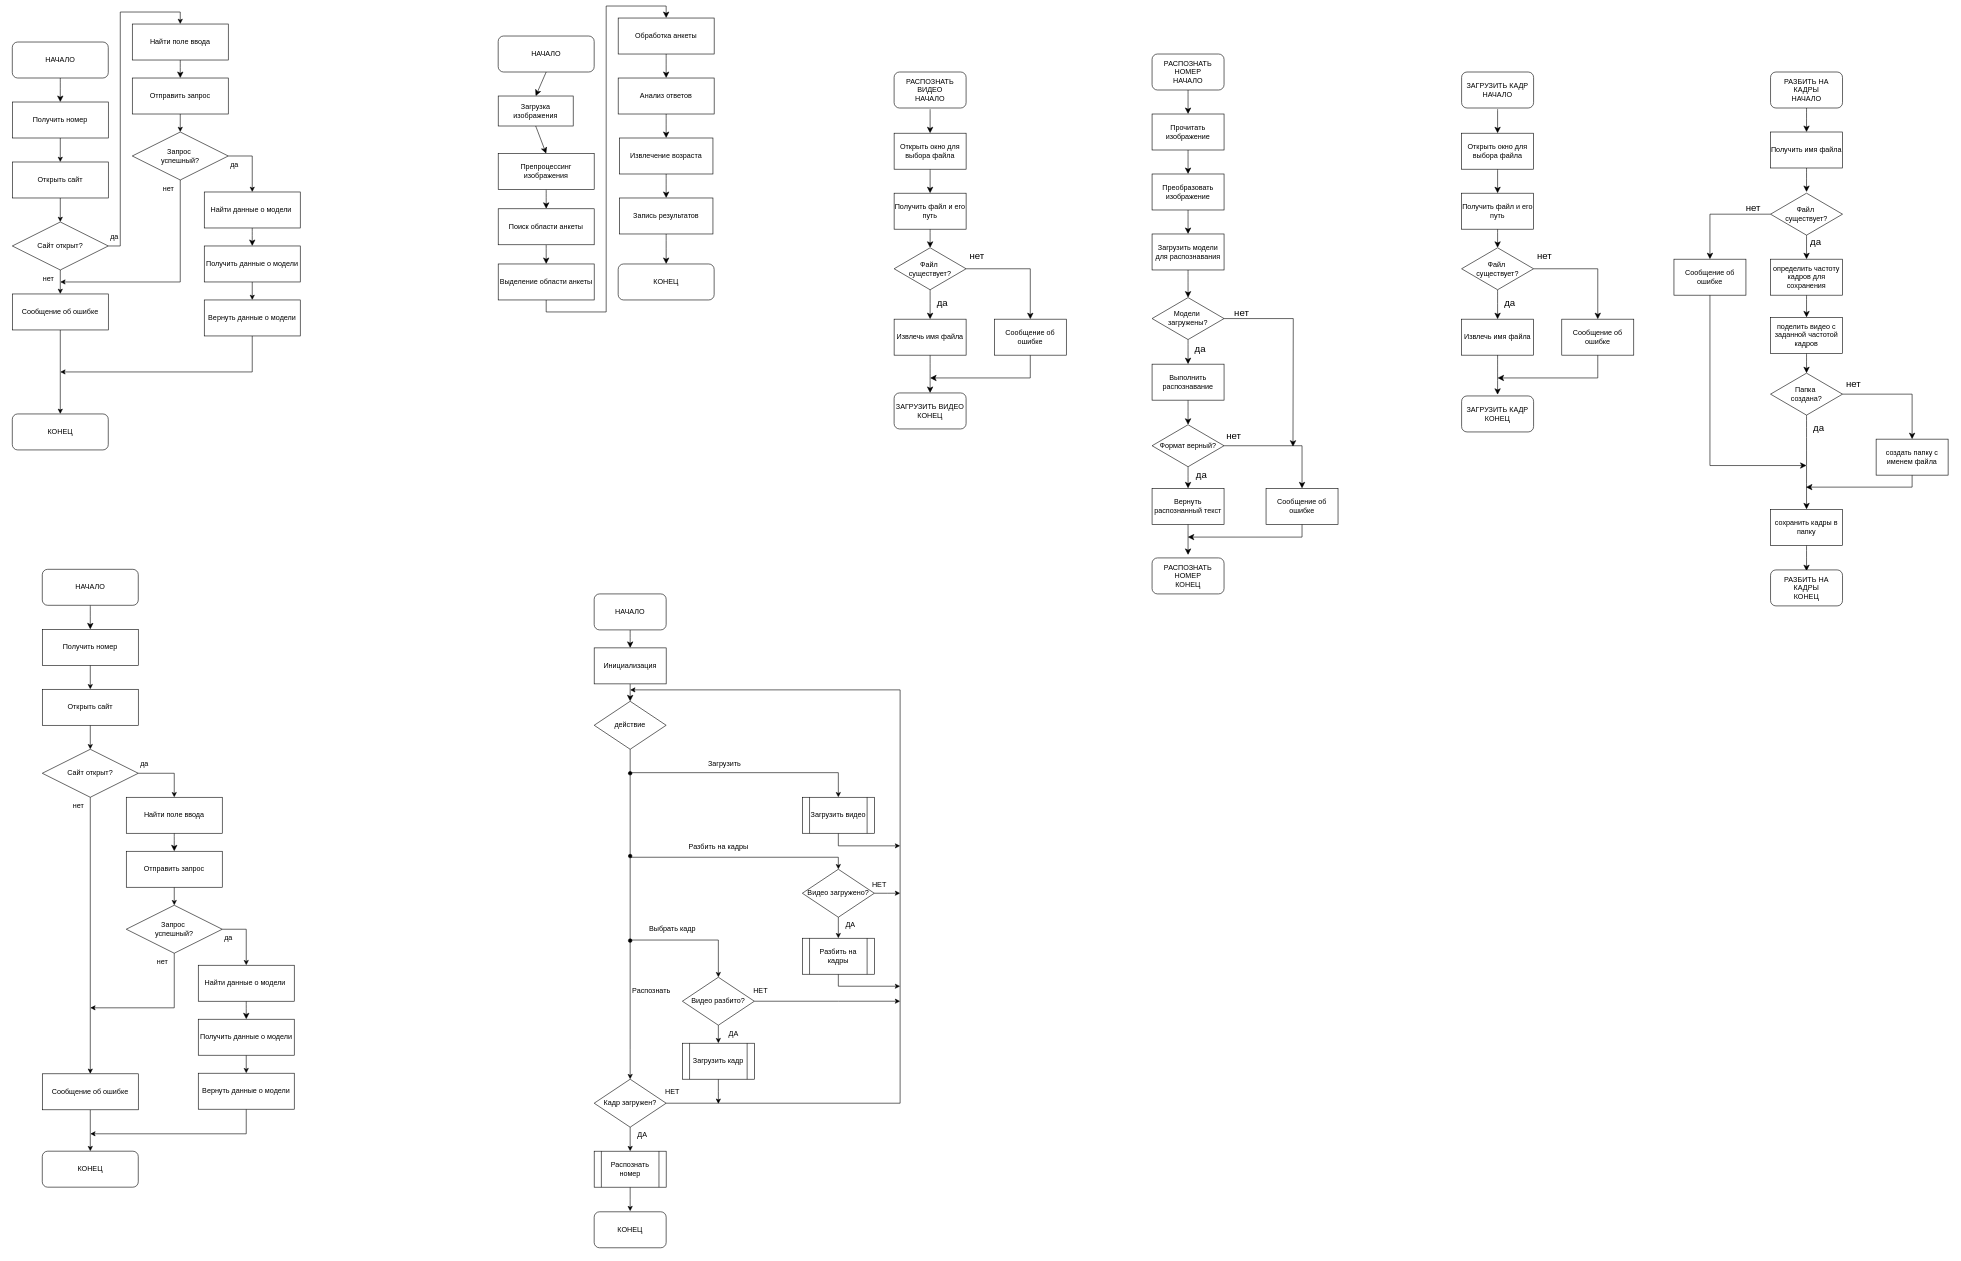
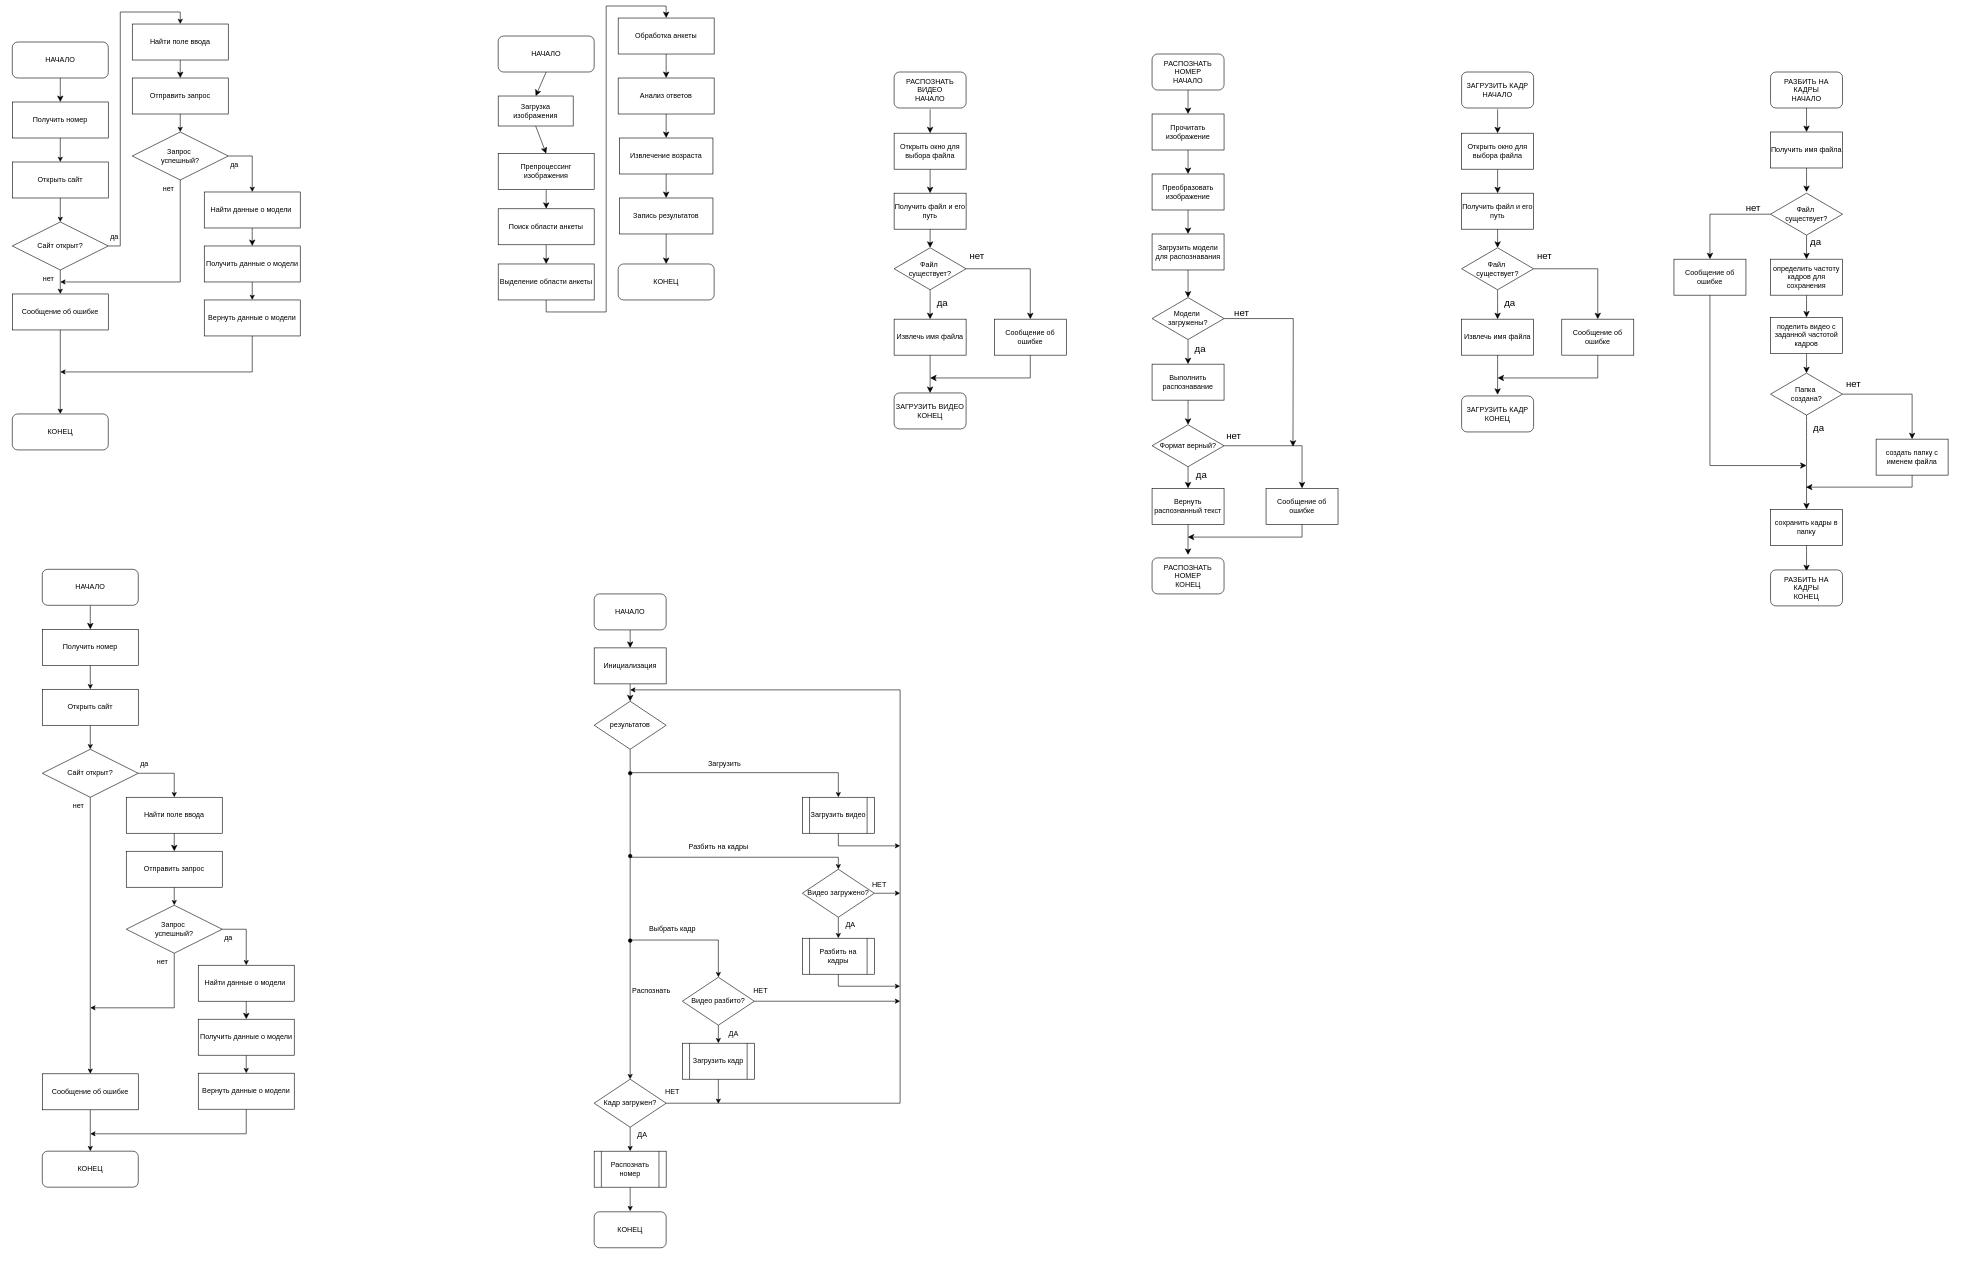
(630, 725) -> (630, 725)
